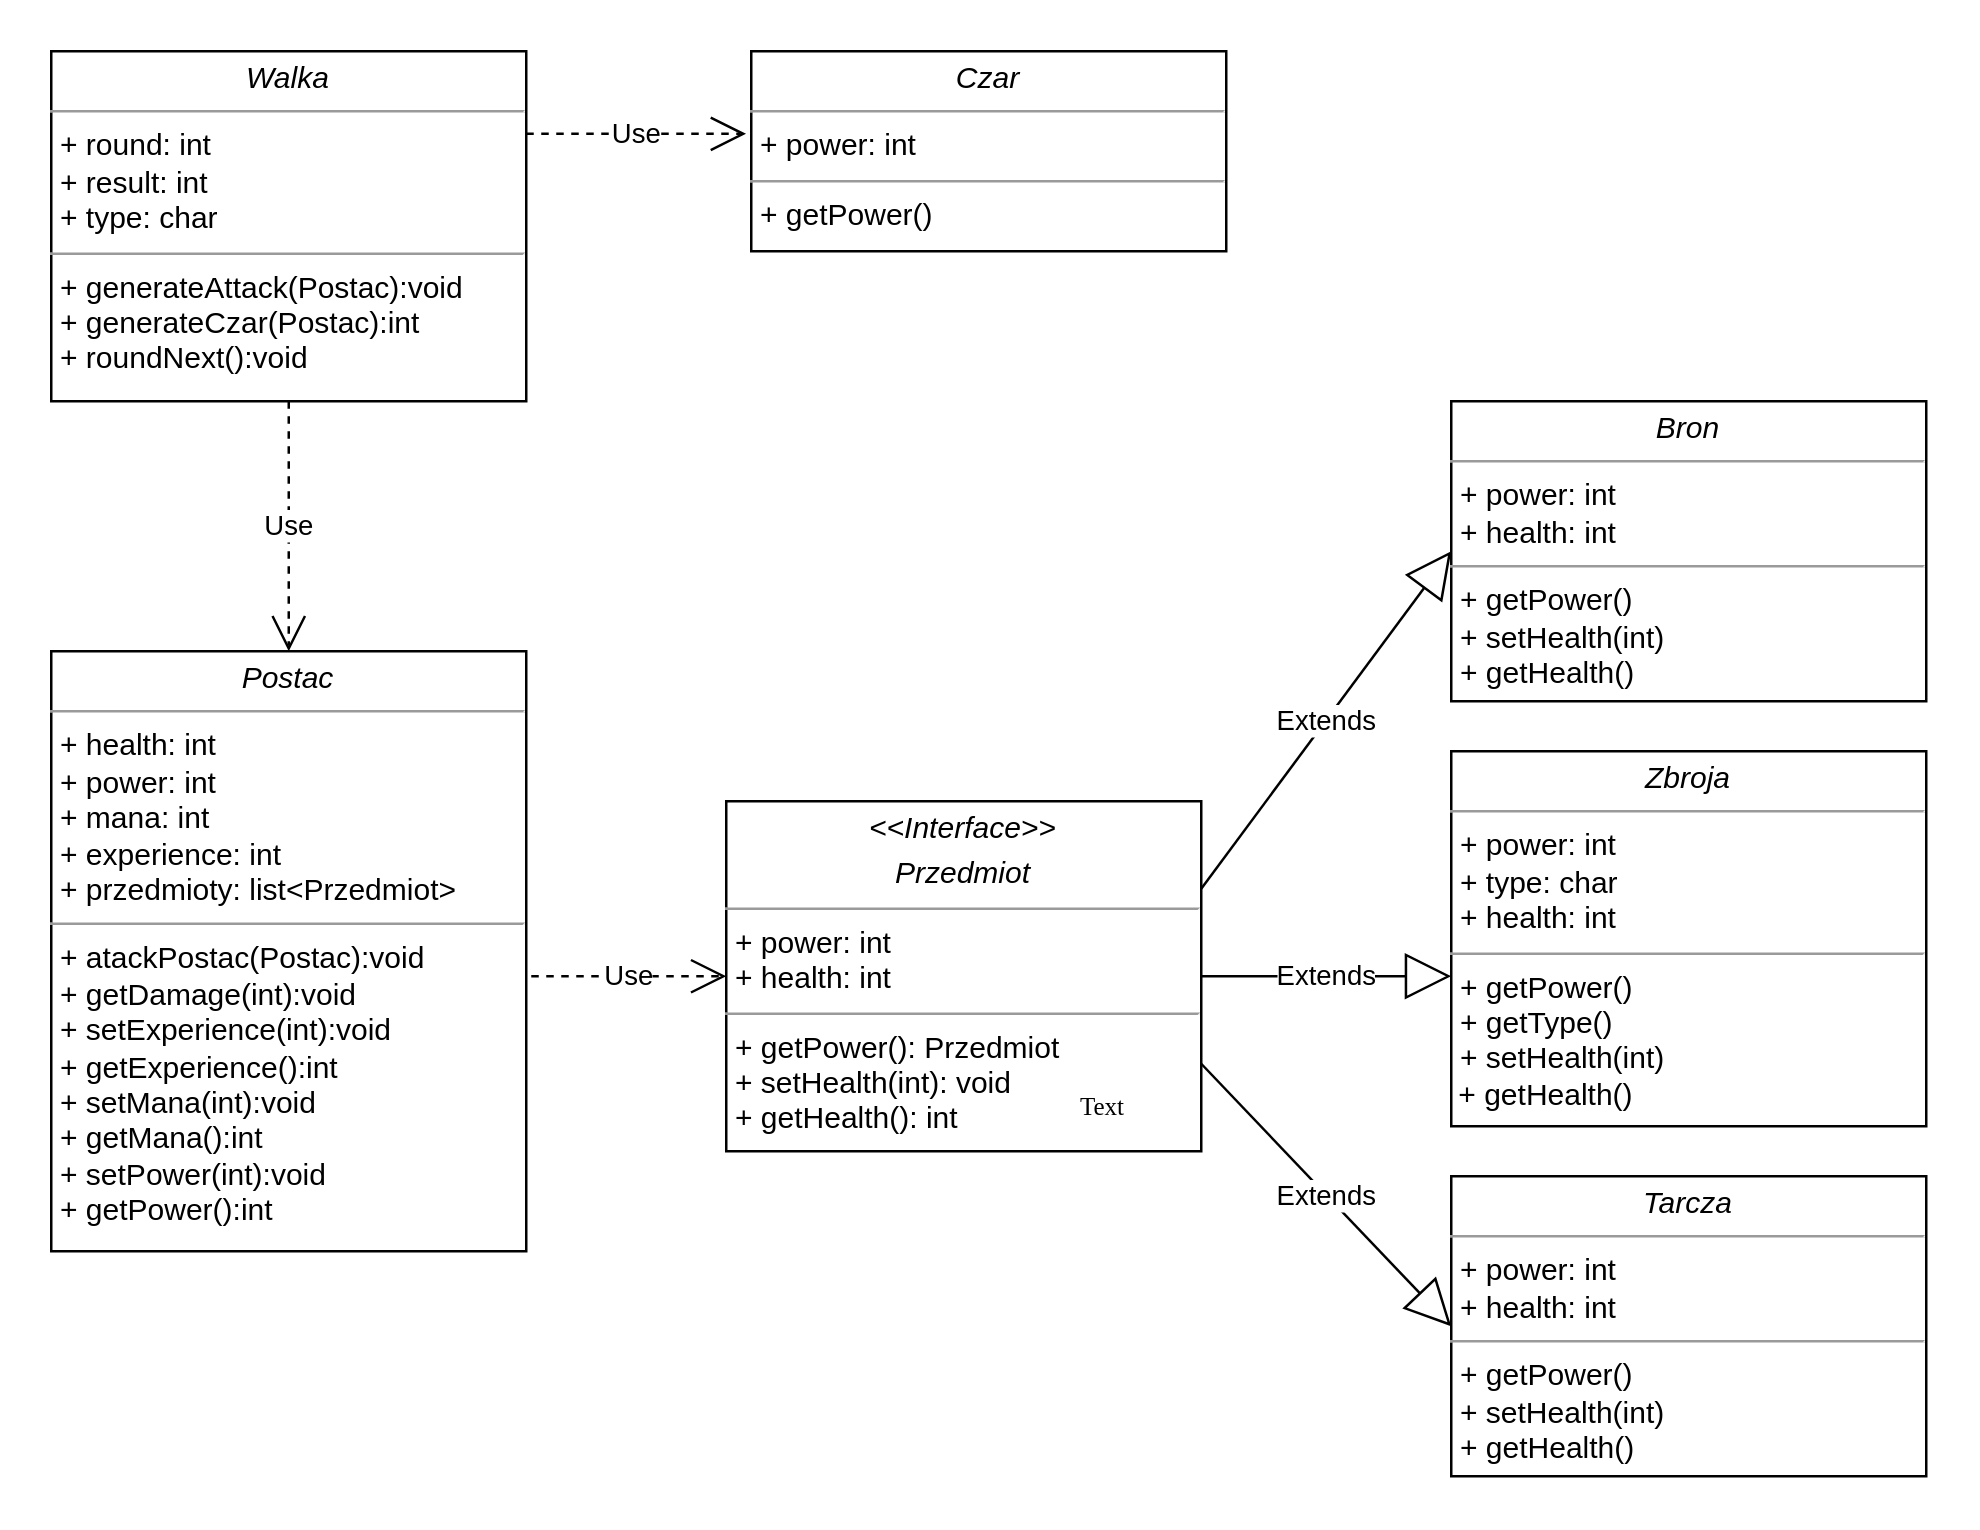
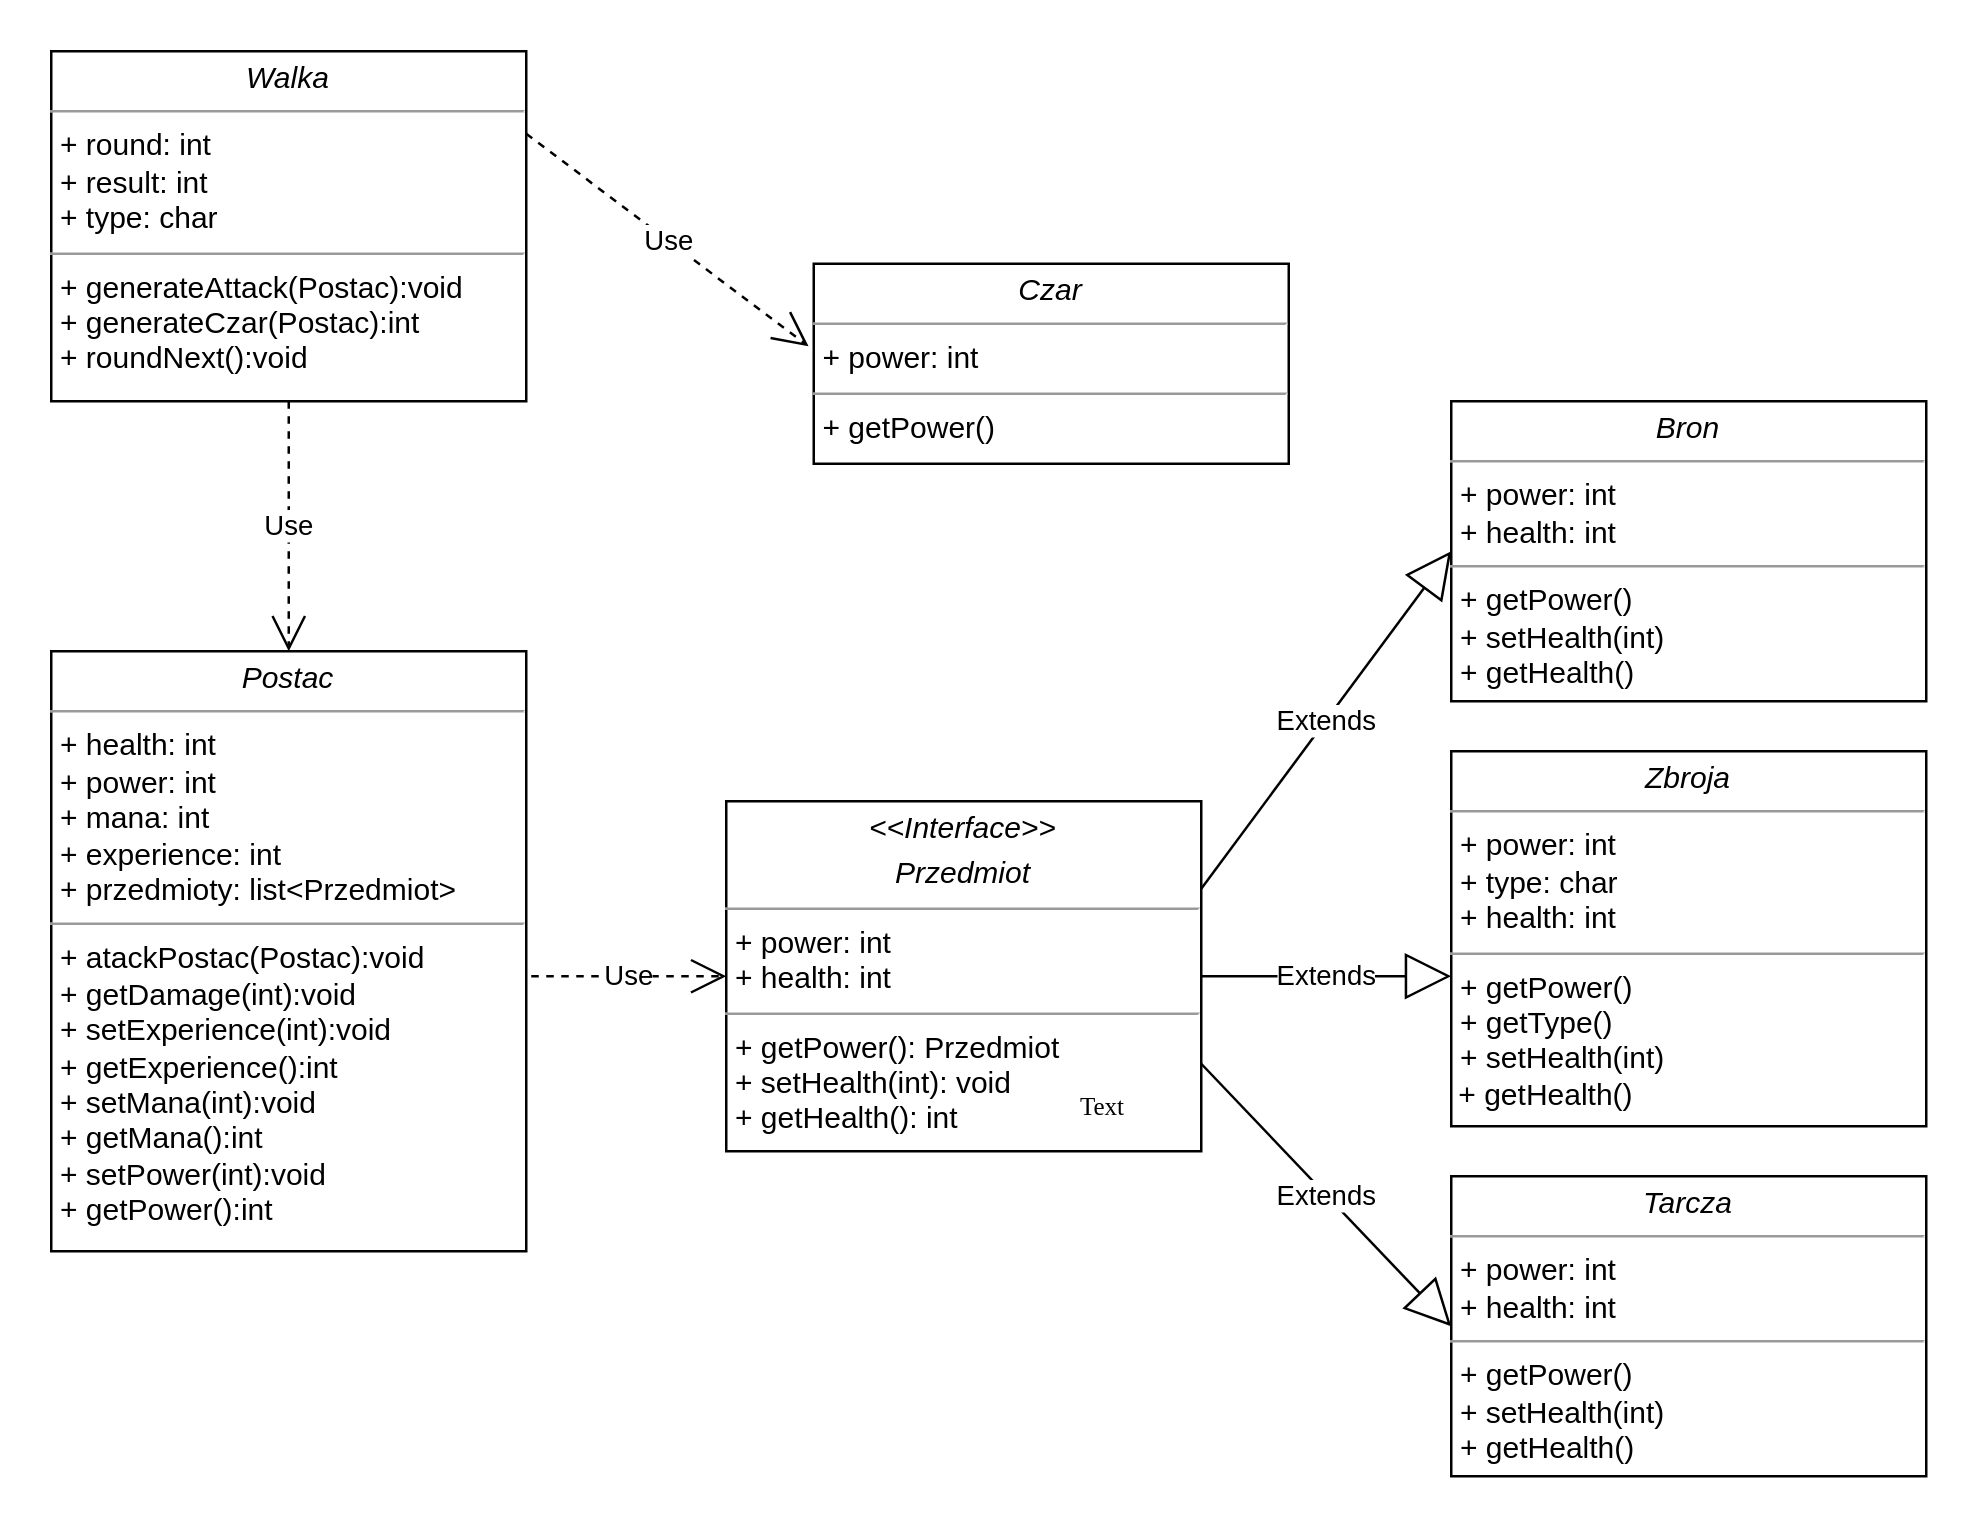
(989, 151) -> (1051, 364)
